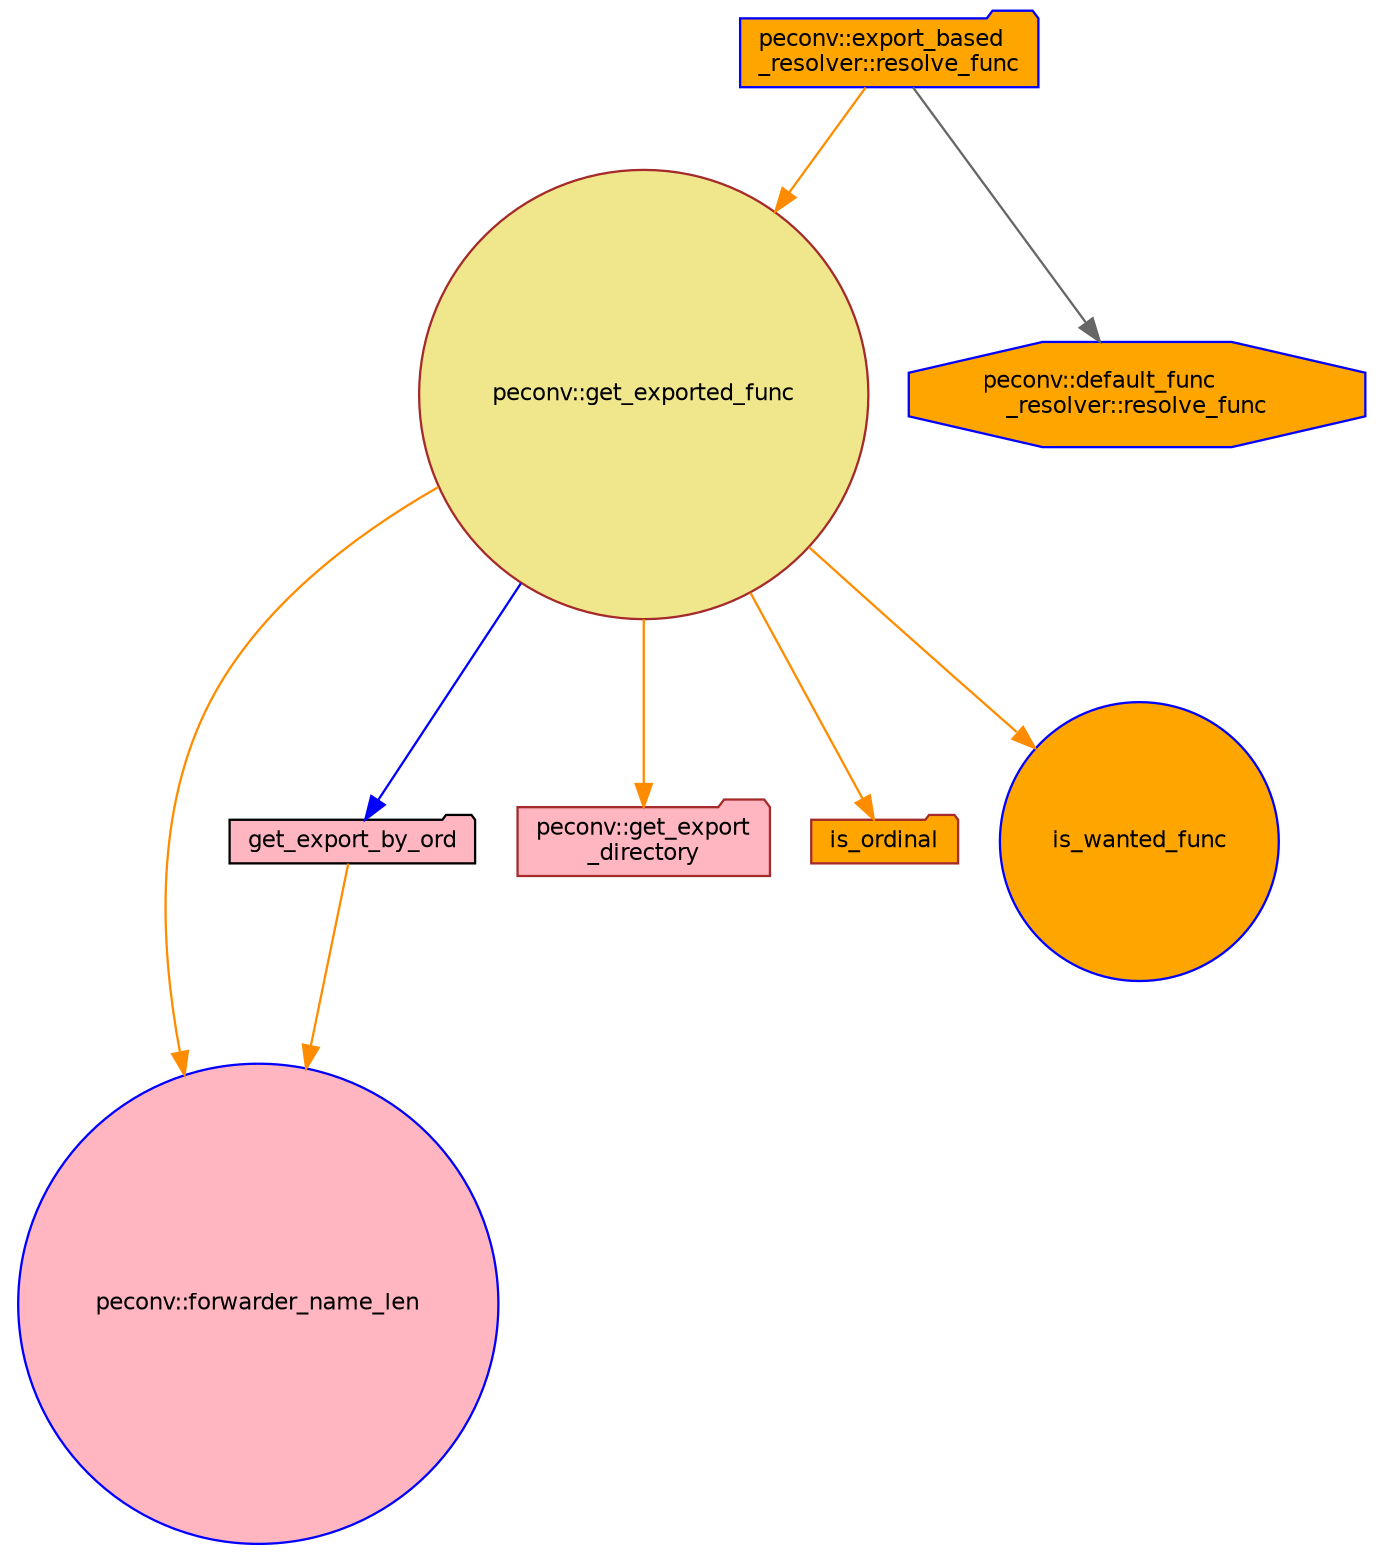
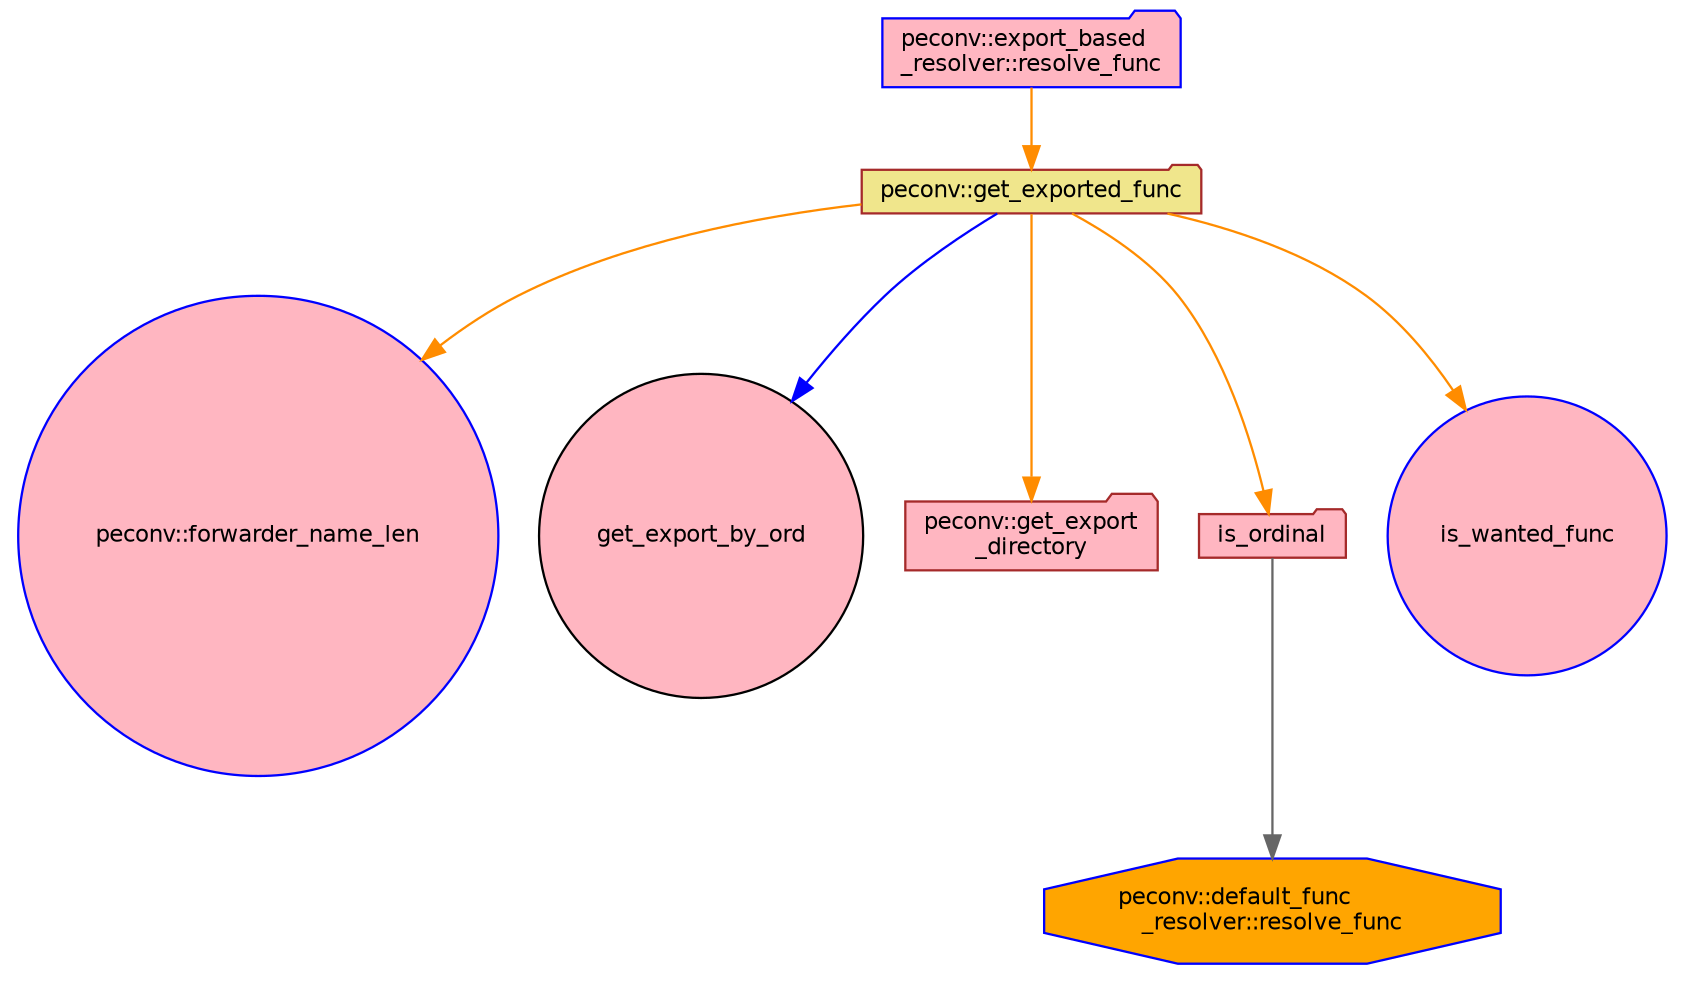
(889, 53) -> (1032, 53)
(999, 205) -> (1272, 697)
(644, 395) -> (1032, 192)
(352, 842) -> (701, 536)
(885, 842) -> (1272, 536)
(1139, 842) -> (1527, 536)
(330, 955) -> none
